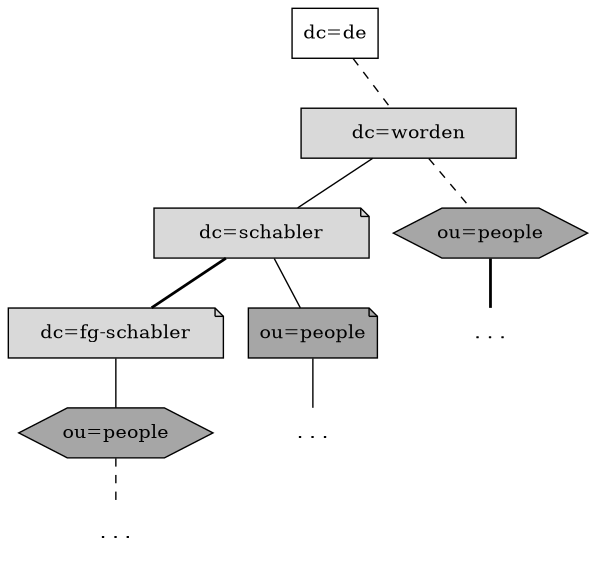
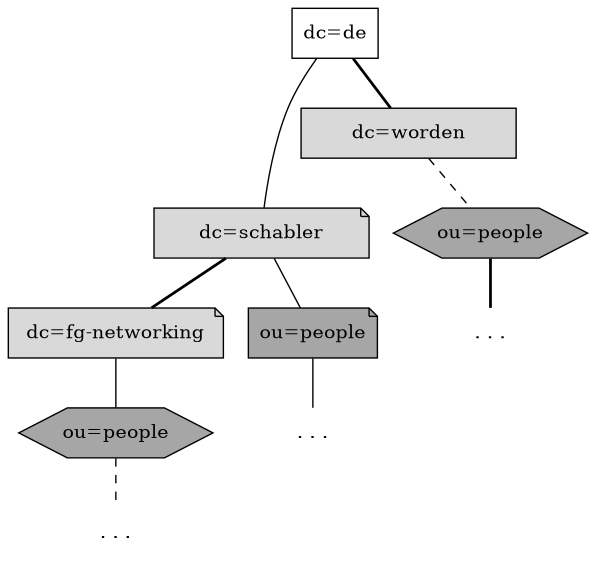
(372, 83) -> (372, 83)
(335, 183) -> (280, 130)
(116, 333) -> (116, 333)
